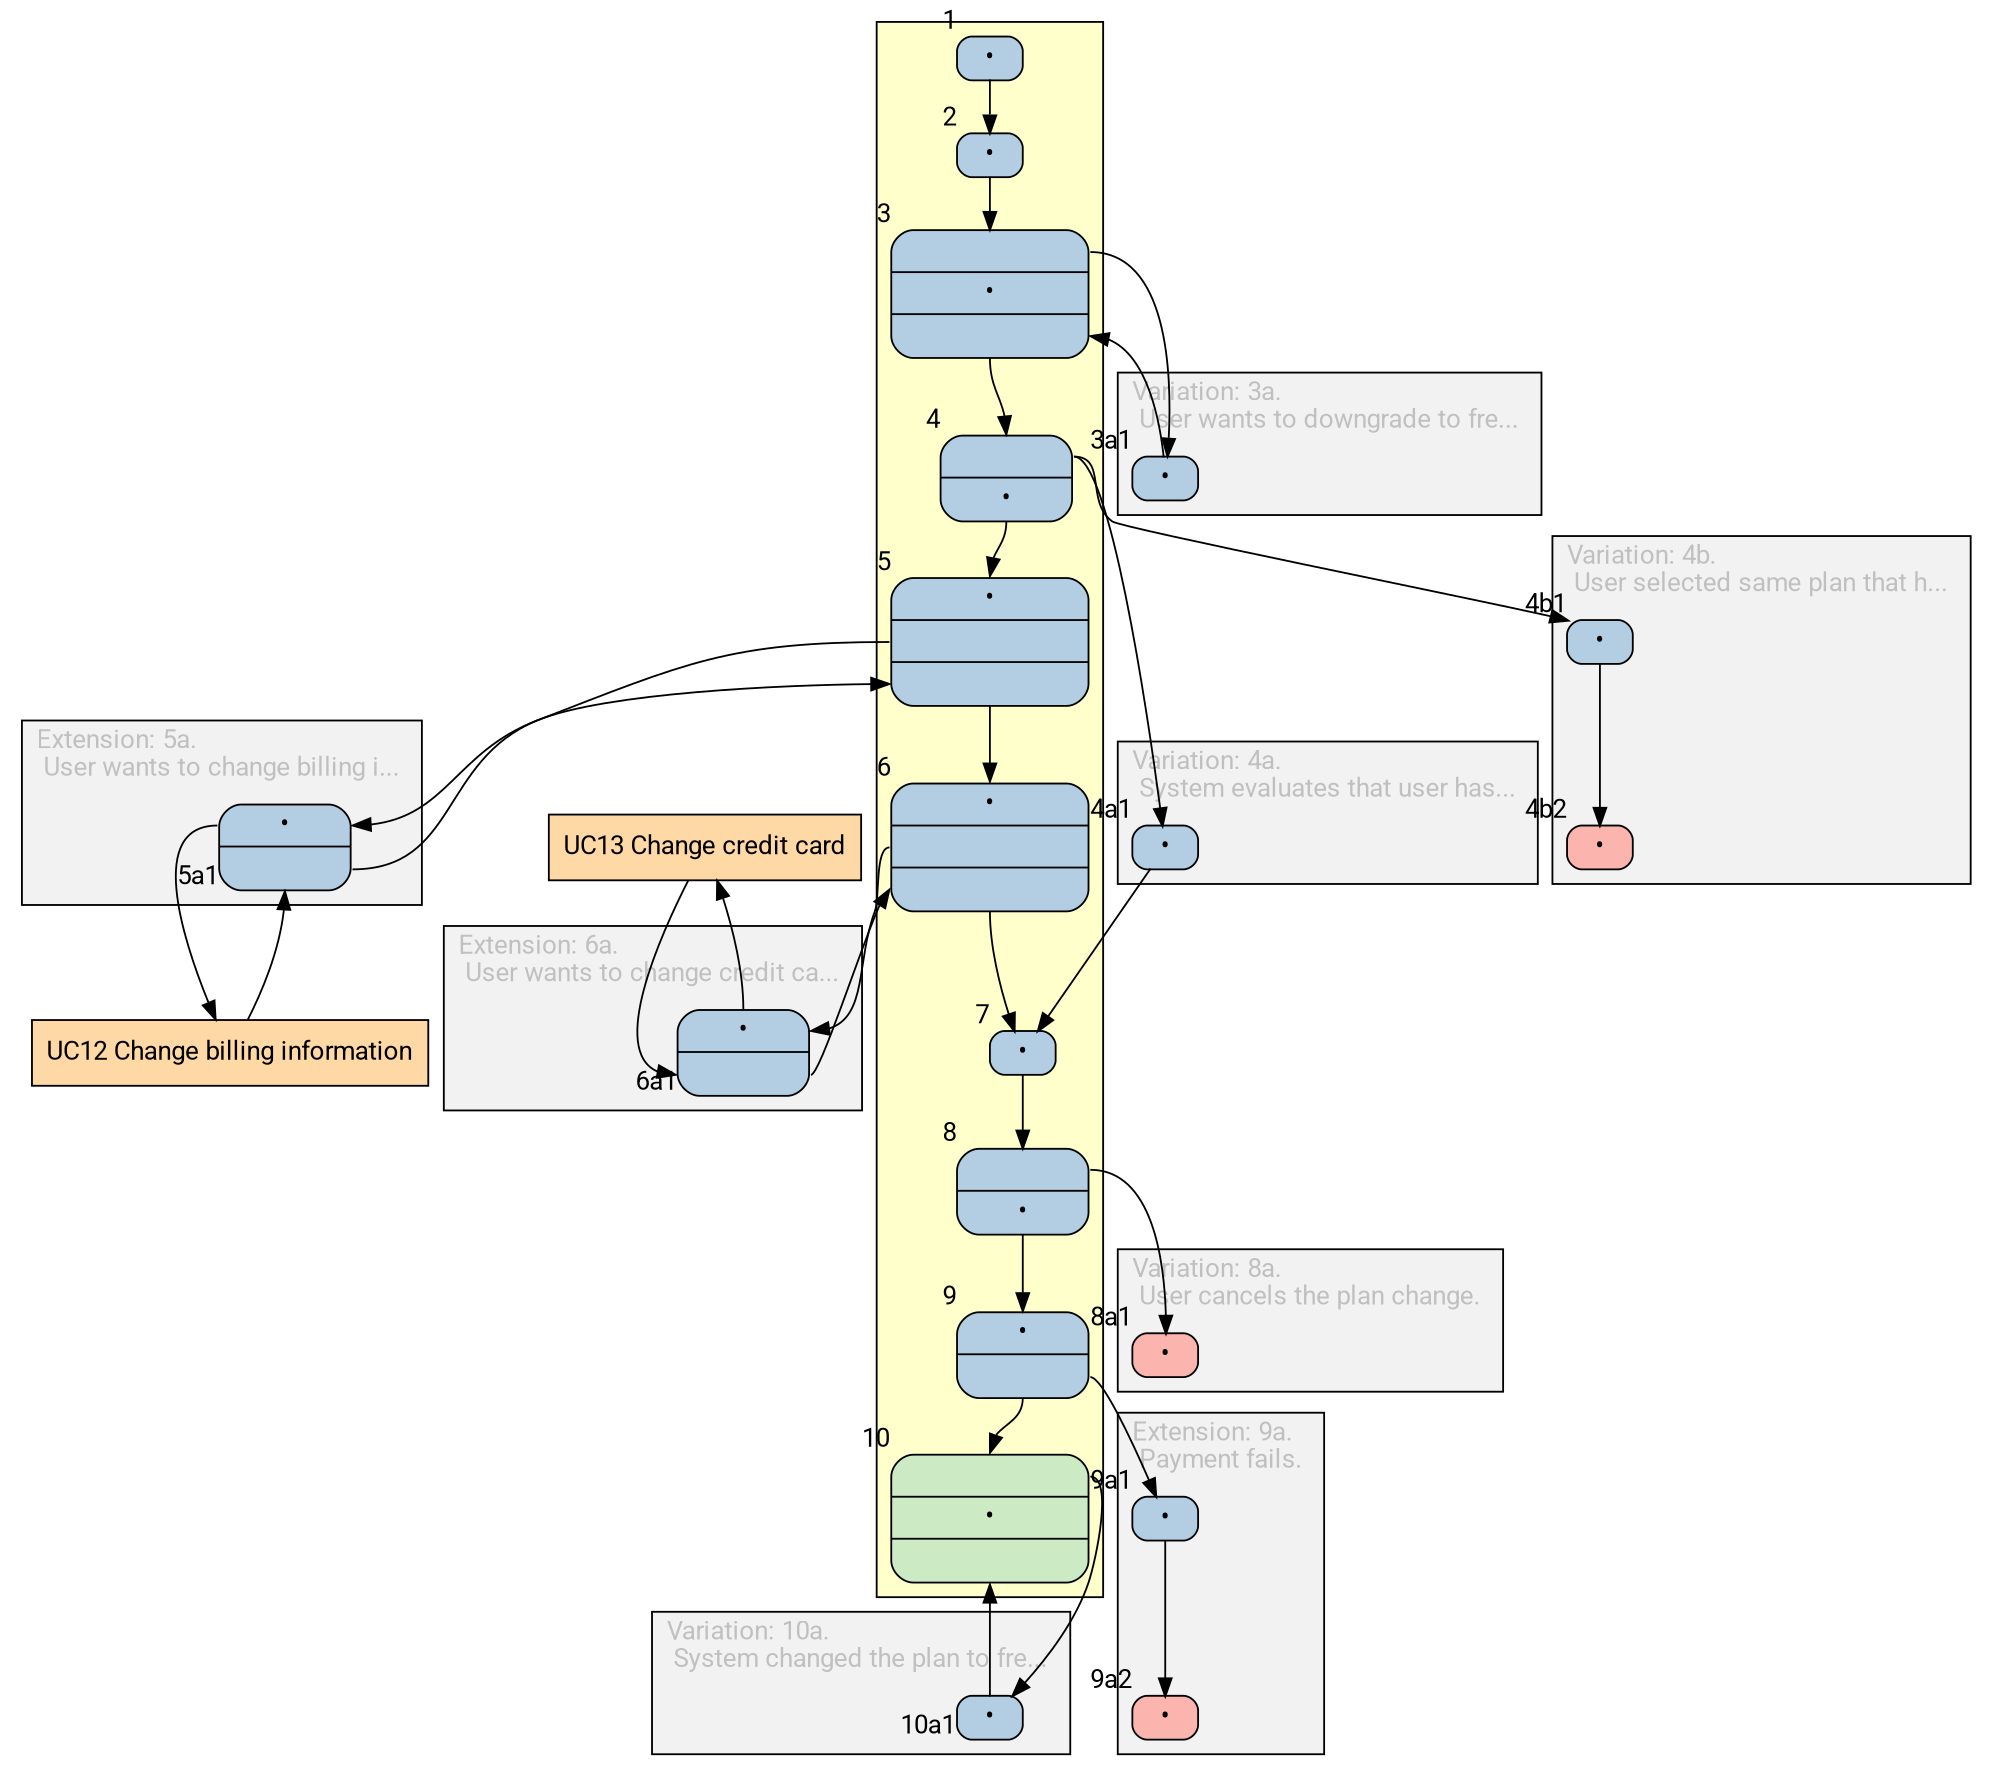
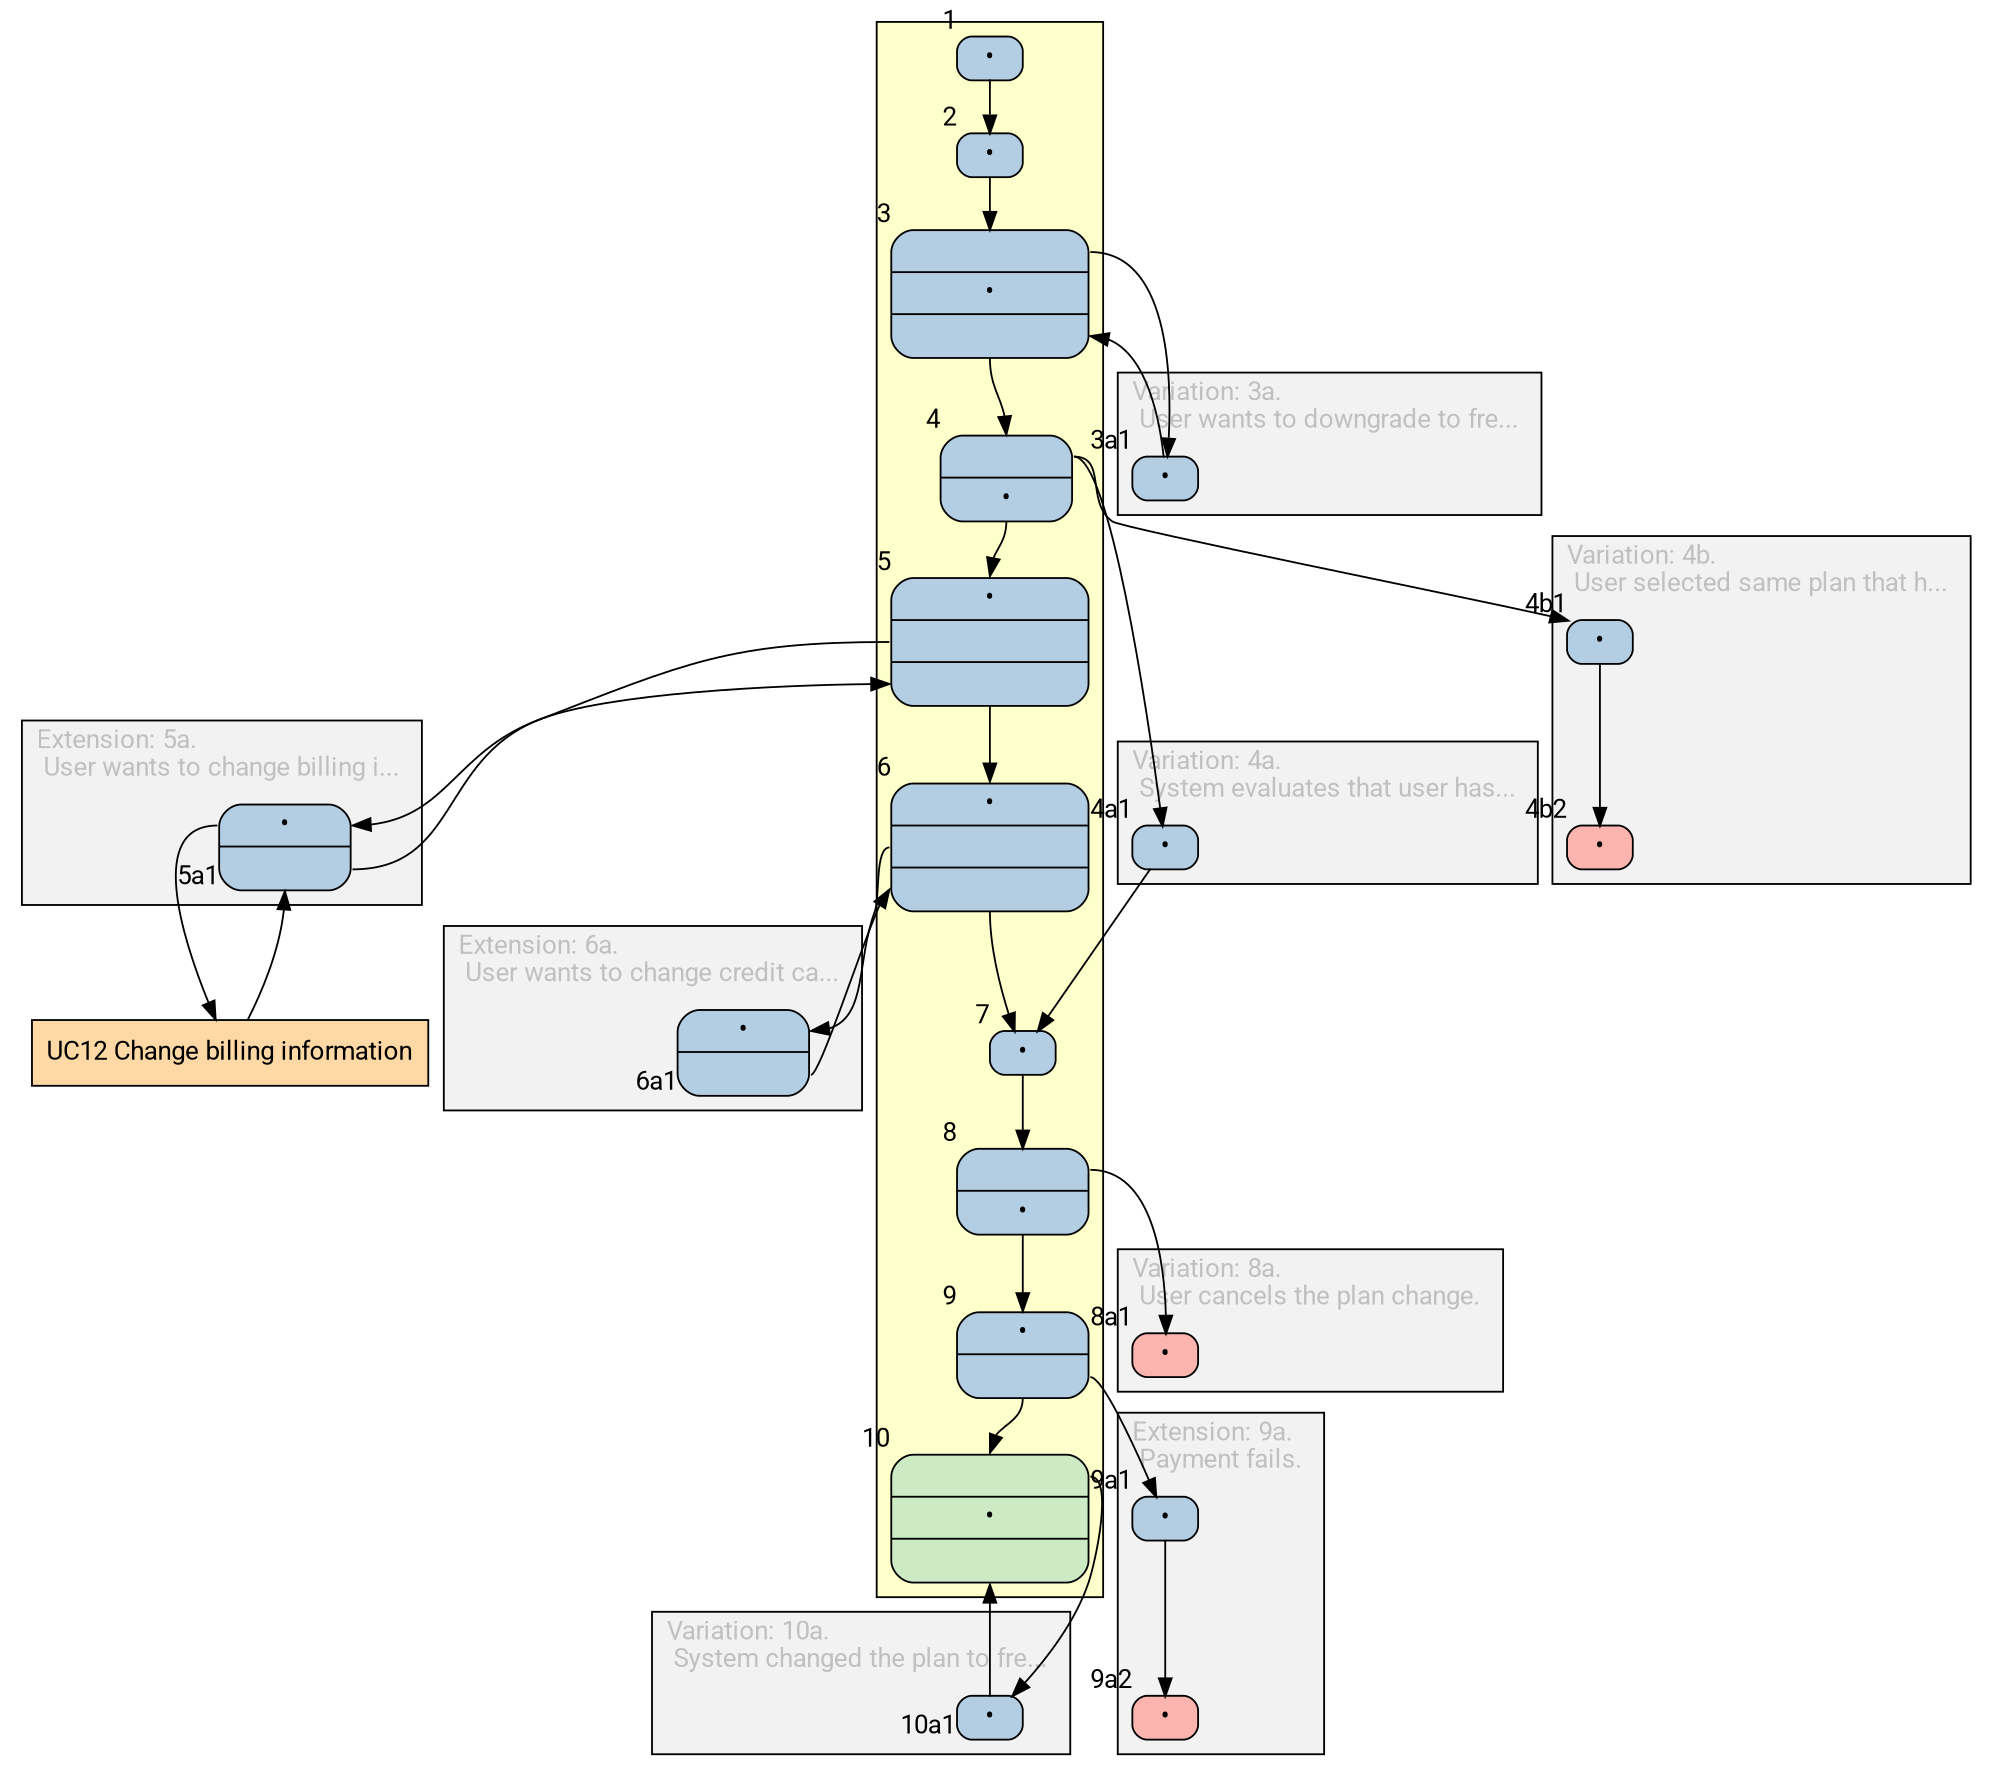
(705, 847) -> none
